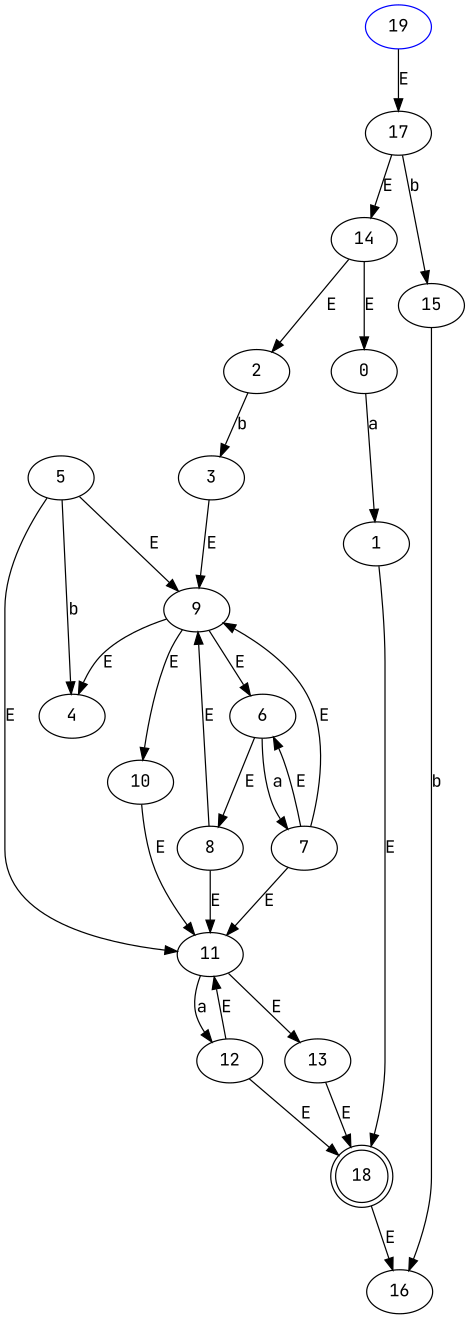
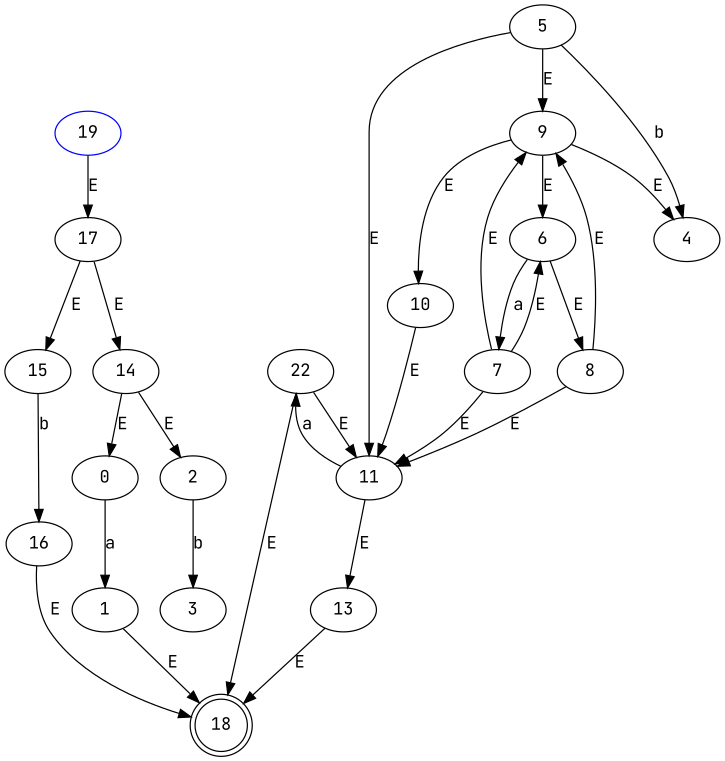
(415, 186) -> (76, 306)
(205, 538) -> none
(230, 1061) -> (301, 372)
(380, 1232) -> (80, 663)
